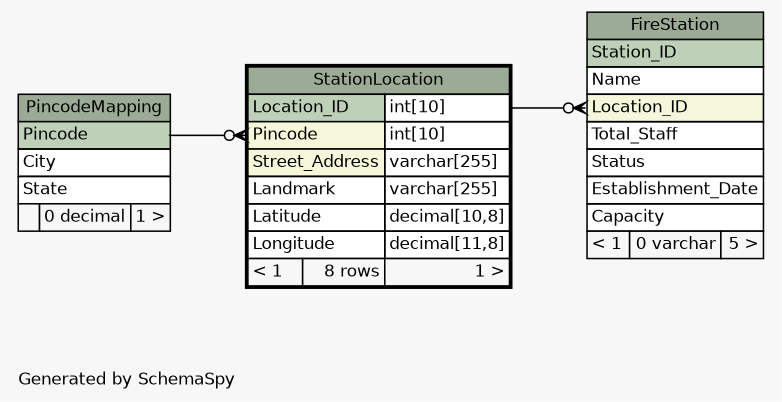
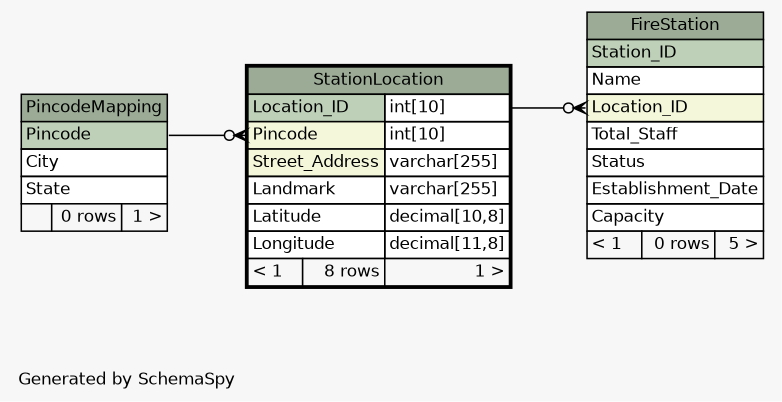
(85, 217) -> (89, 217)
(676, 244) -> (682, 244)
